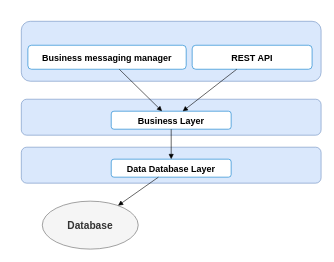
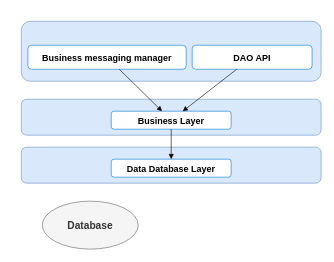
(252, 58) -> (252, 58)
(140, 190) -> none
